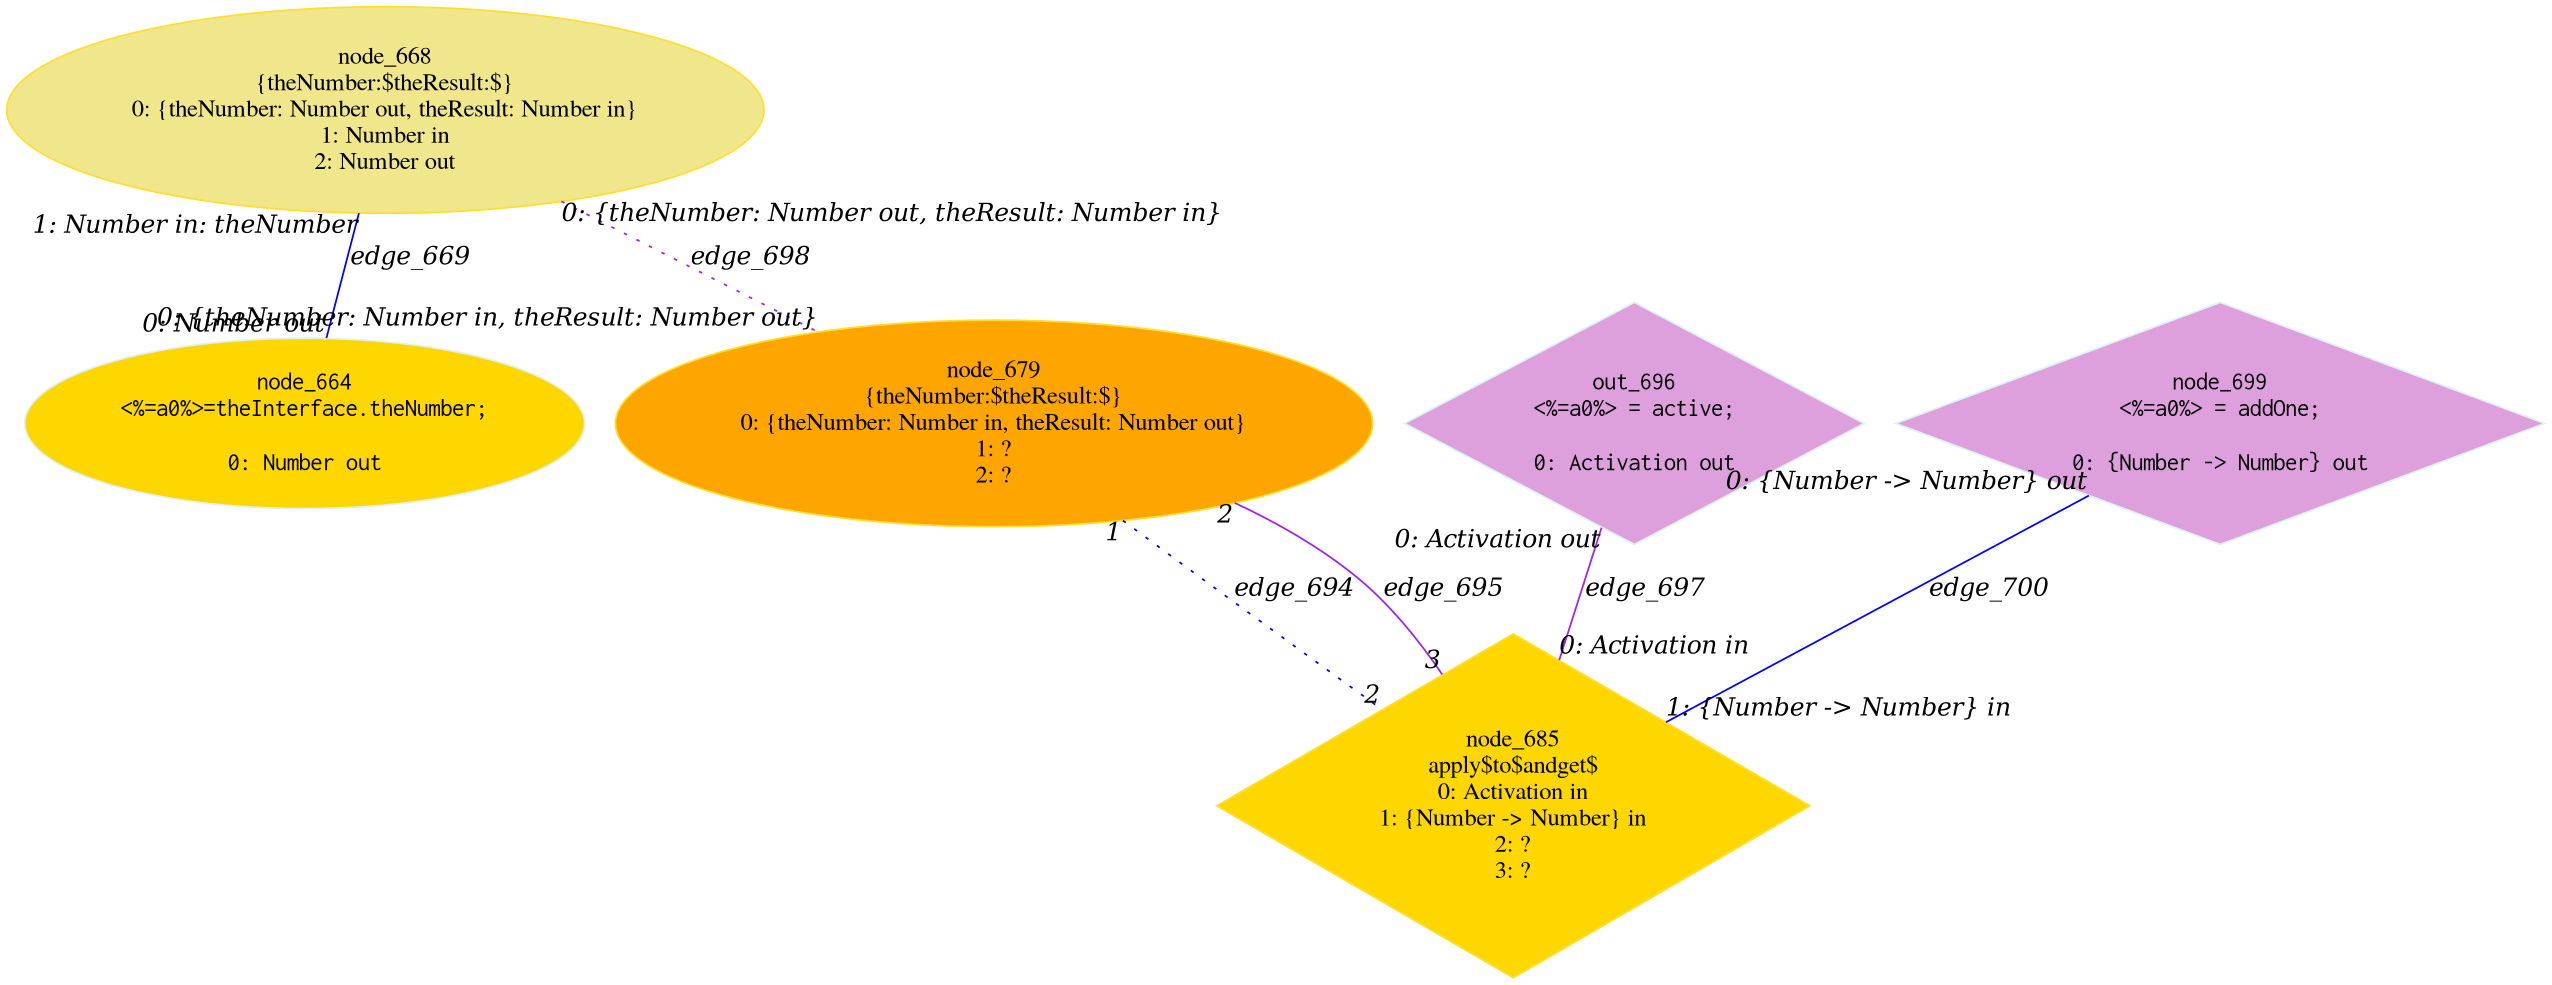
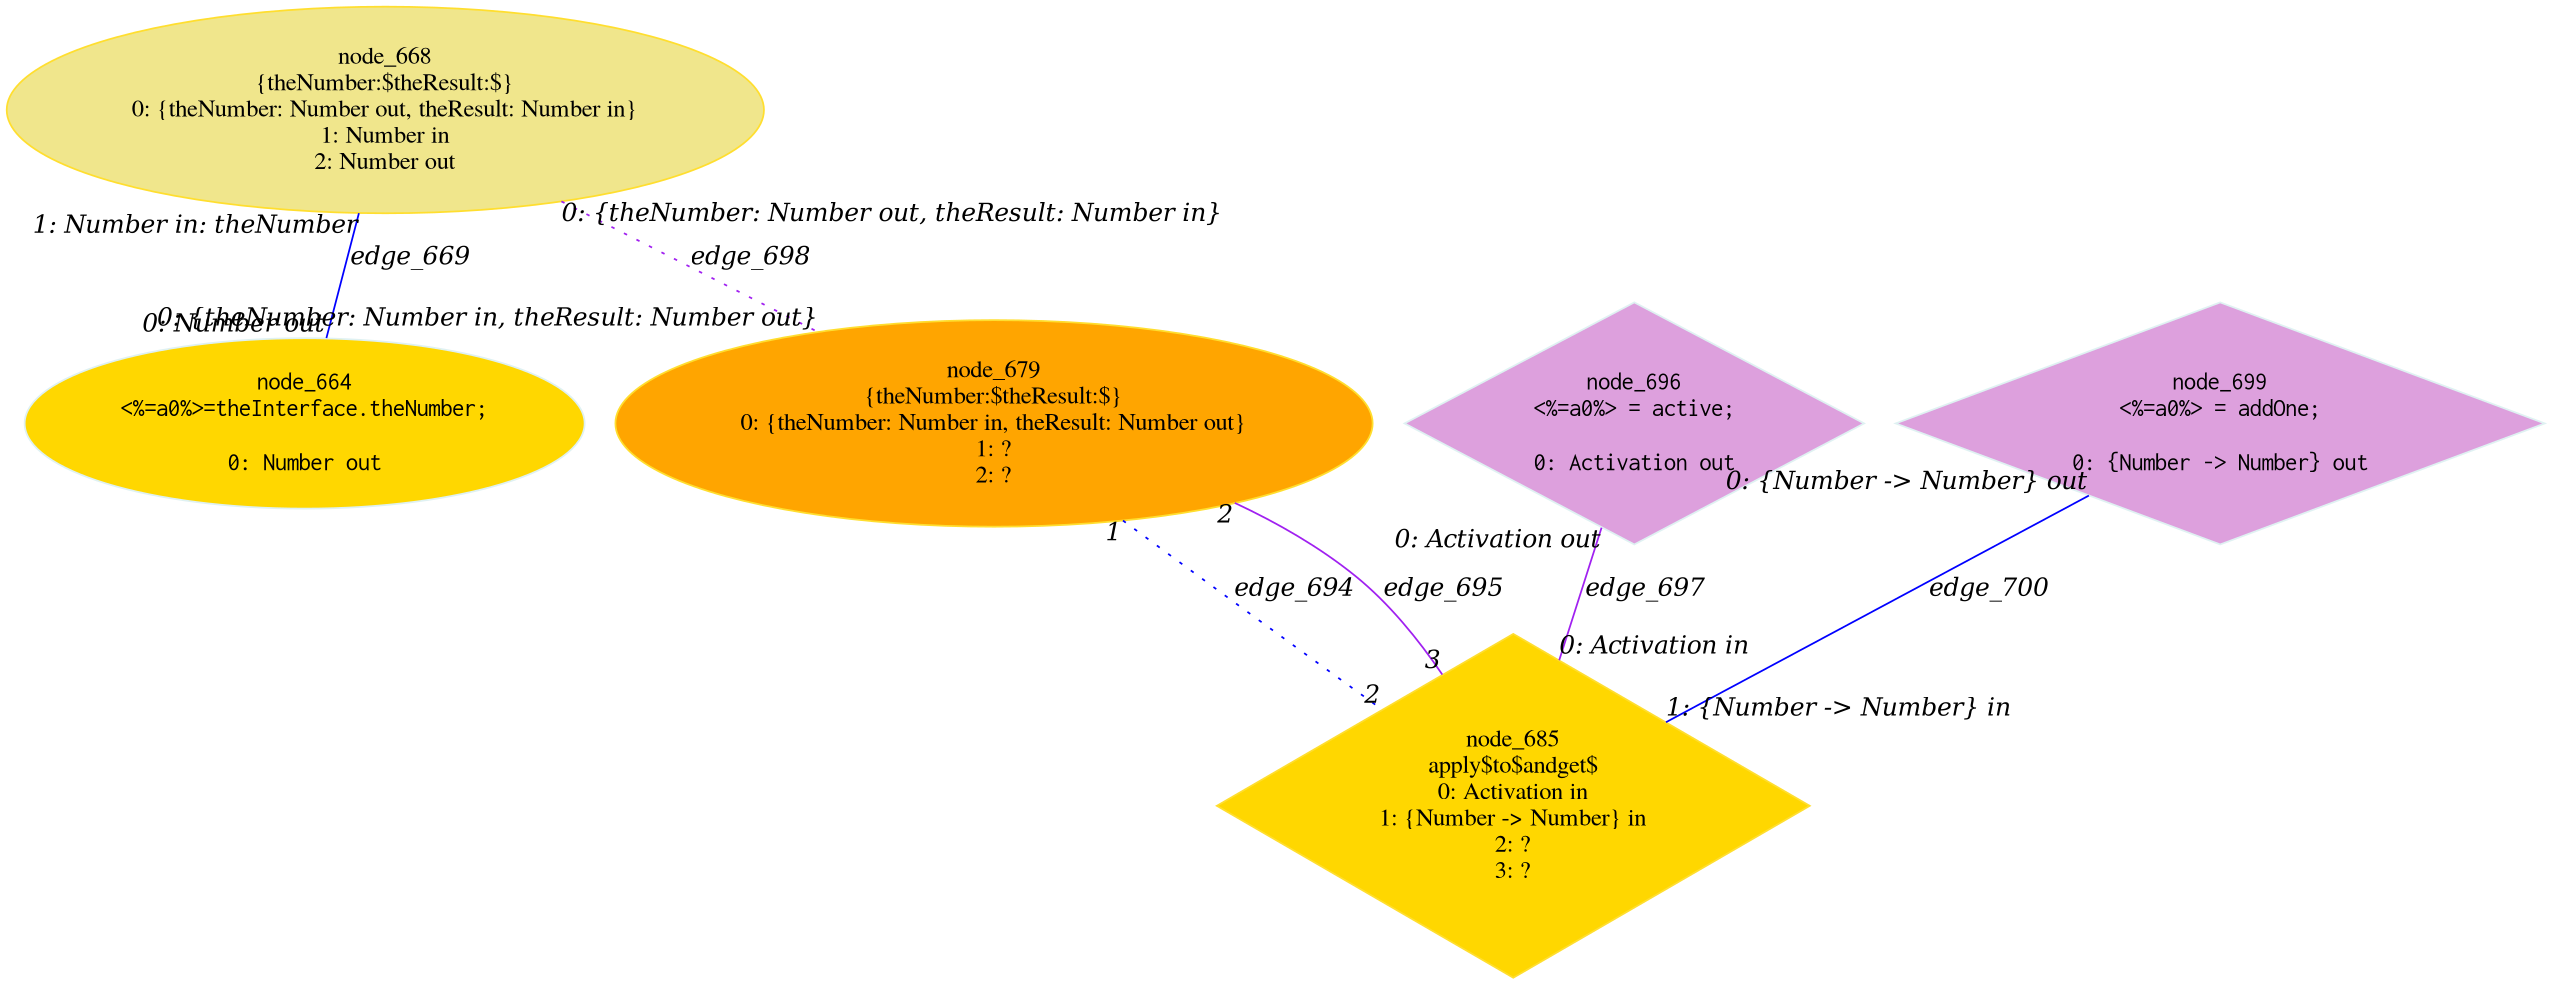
(1634, 423) -> (1634, 423)
